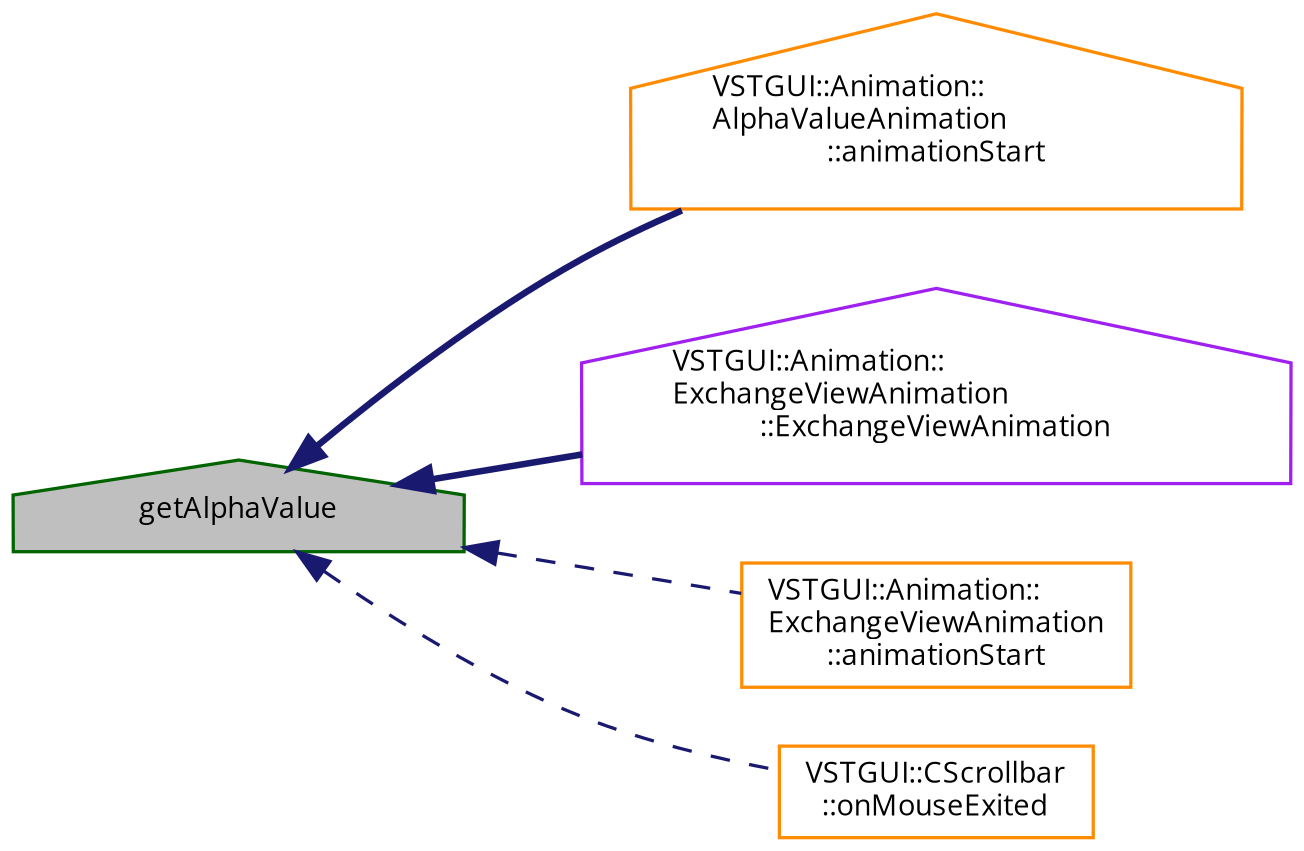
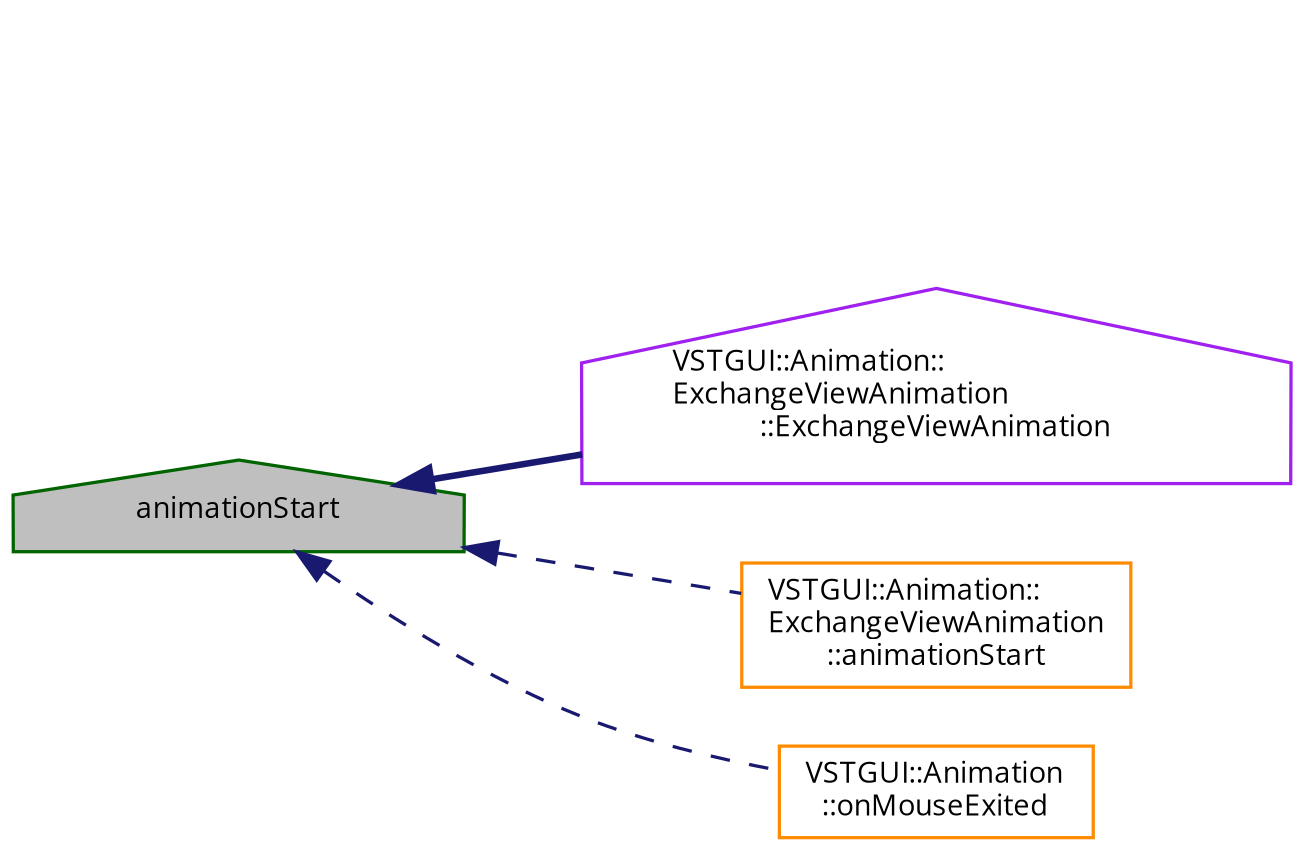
(936, 122) -> none
(239, 511) -> (239, 511)
(936, 792) -> (936, 792)
